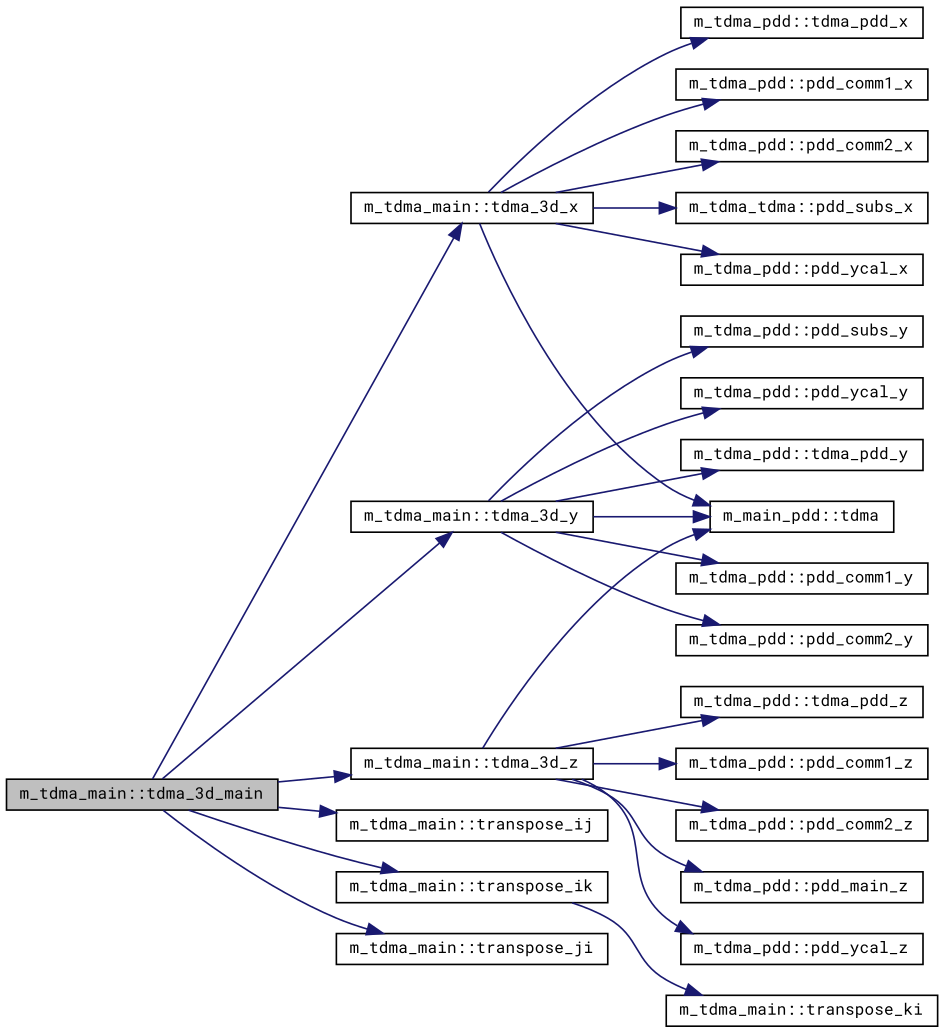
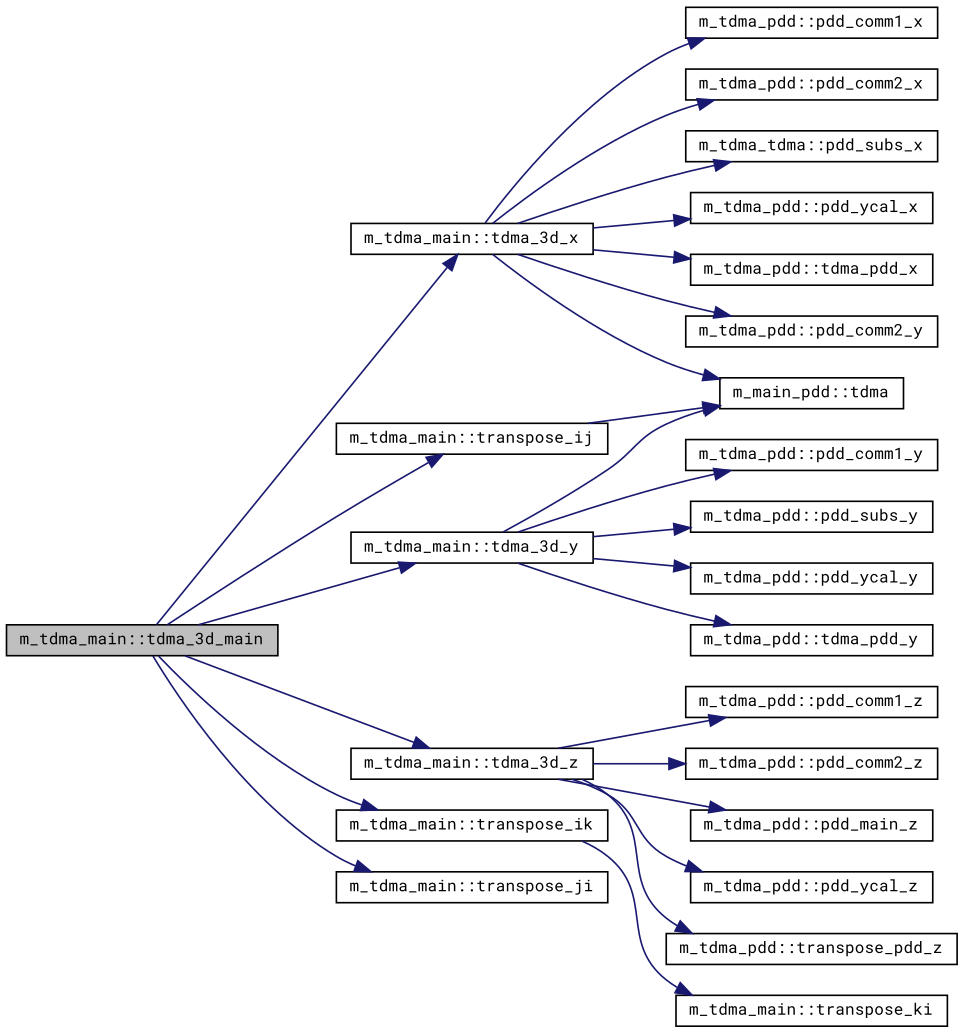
(600, 582) -> (615, 286)
(574, 626) -> (645, 416)
(802, 702) -> (812, 949)
